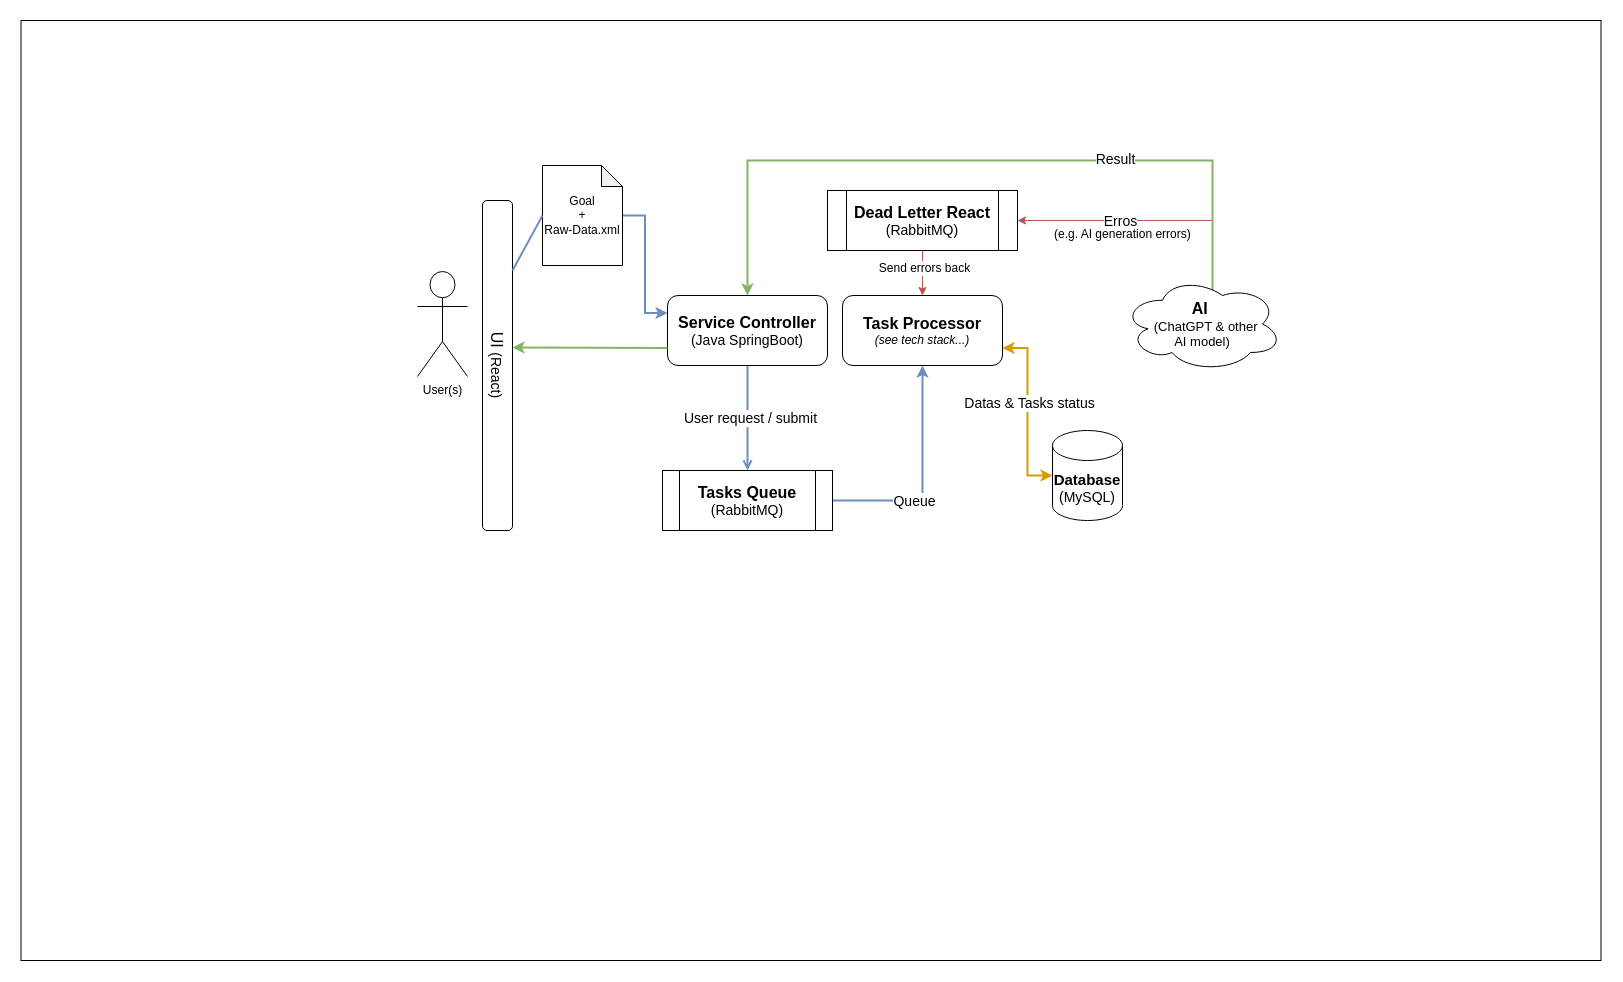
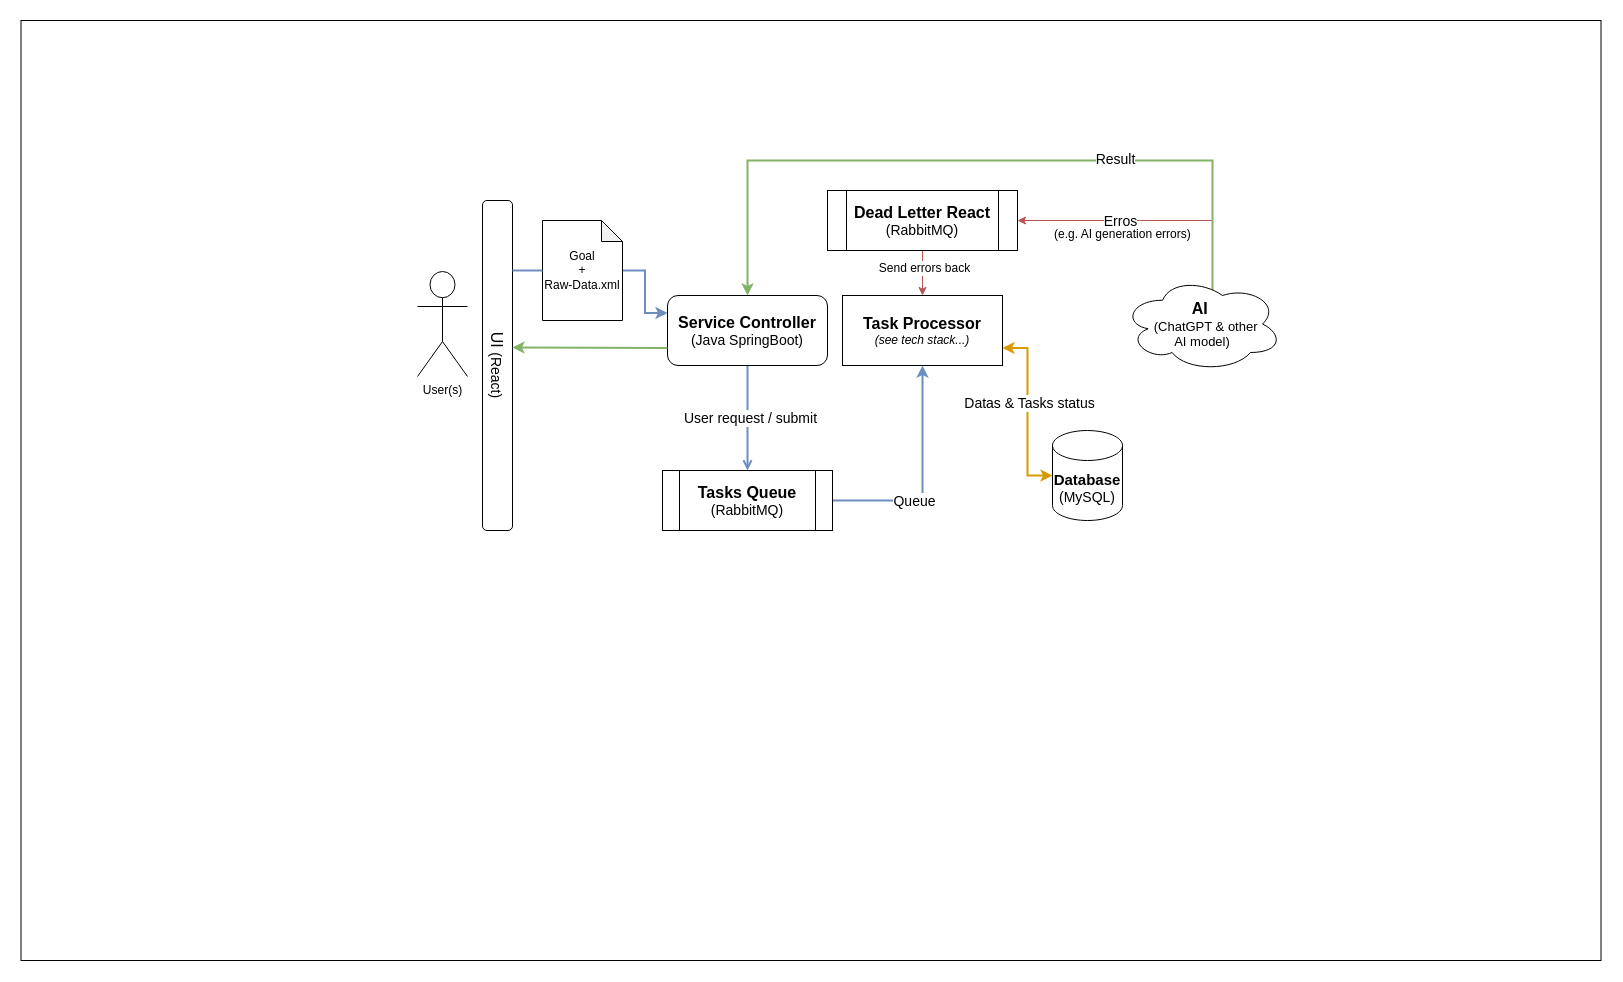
(583, 216) -> (583, 271)
(923, 331) -> (923, 331)
